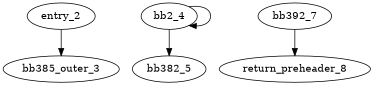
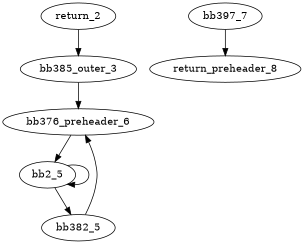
(61, 16) -> (78, 16)
(169, 16) -> (48, 175)
(295, 16) -> (225, 16)
none -> (78, 122)
